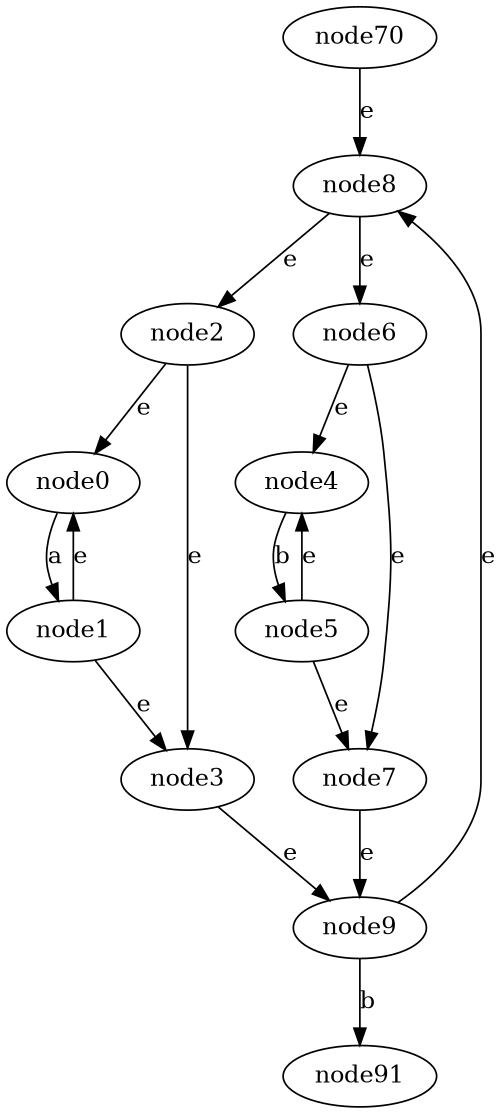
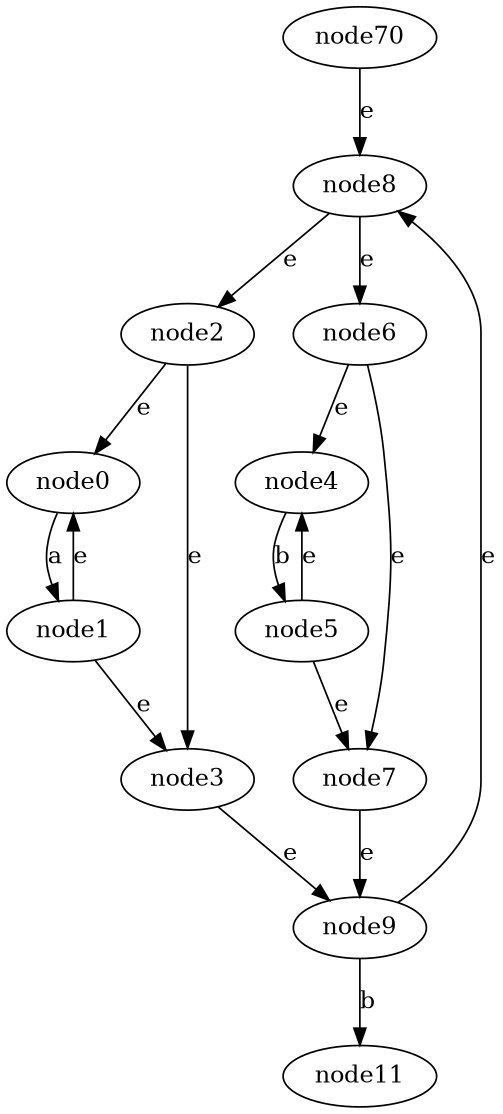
(360, 1076) -> (360, 1076)
